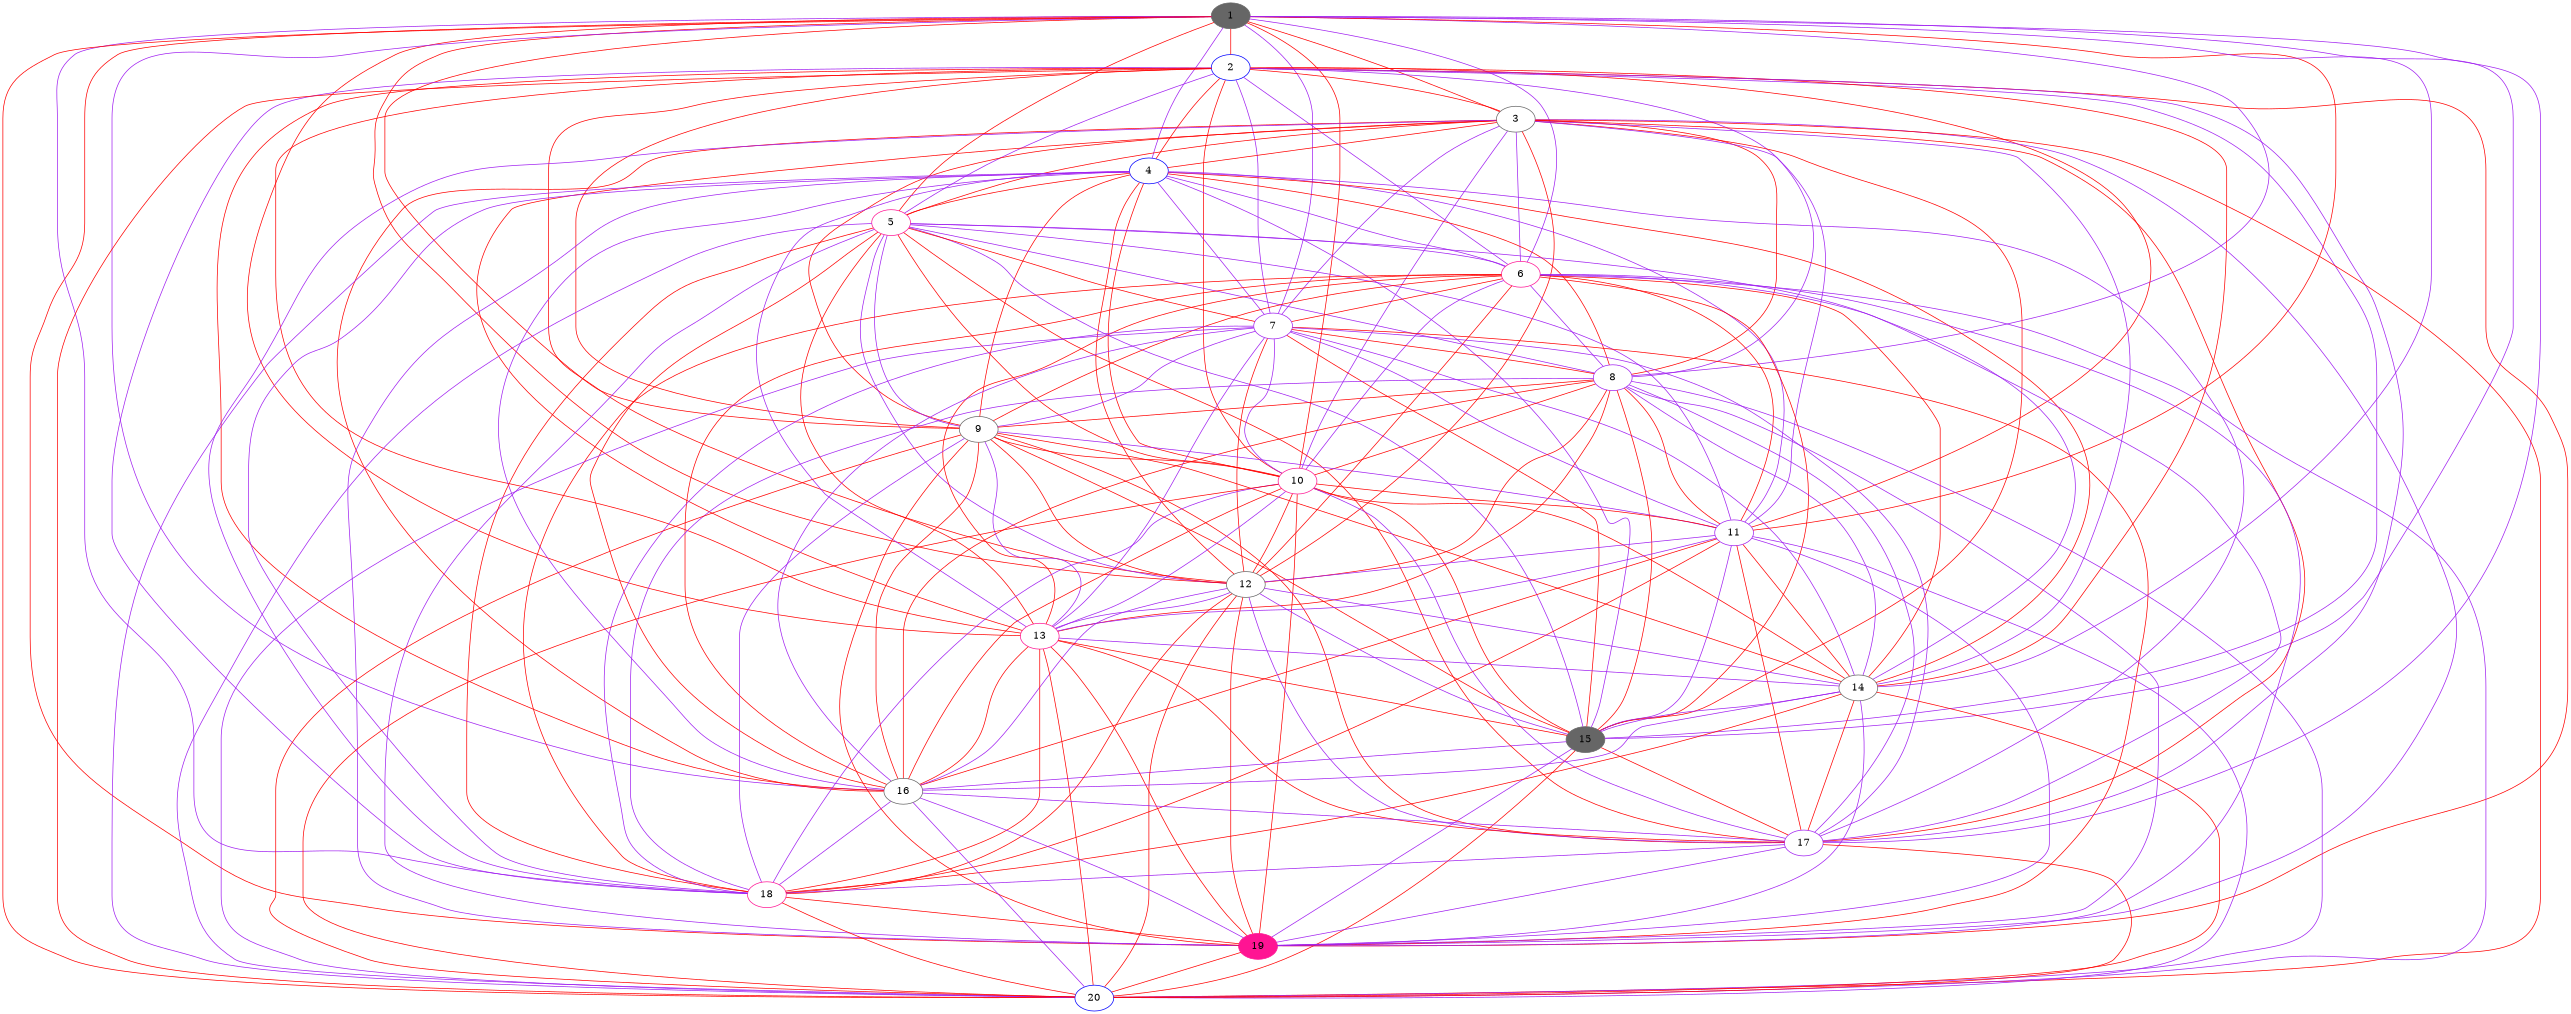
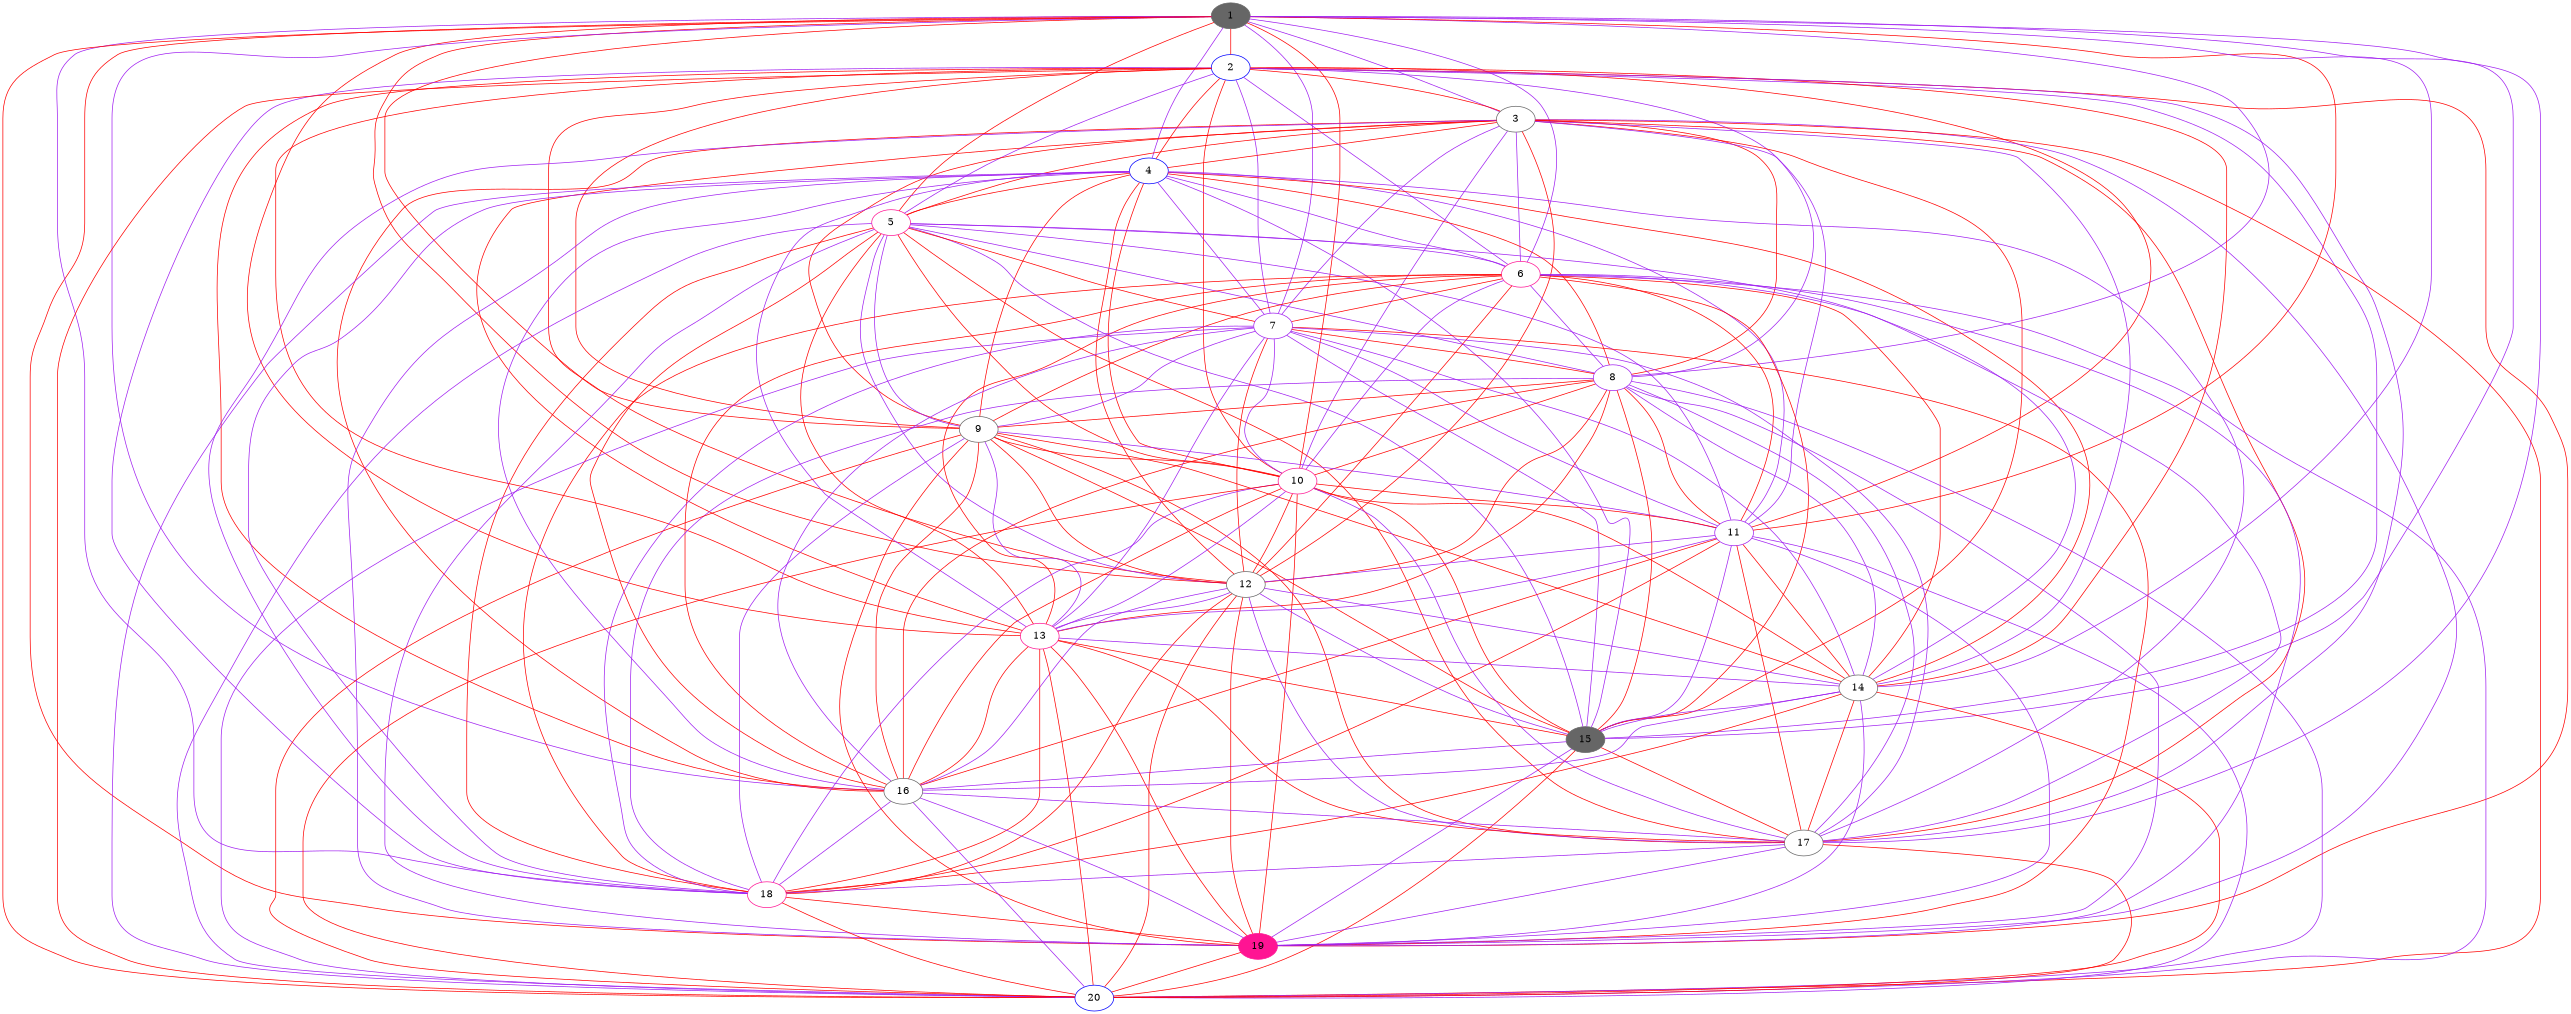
(1375, 63) -> (1375, 63)
(1532, 478) -> (1532, 478)
(1804, 843) -> (1804, 843)
